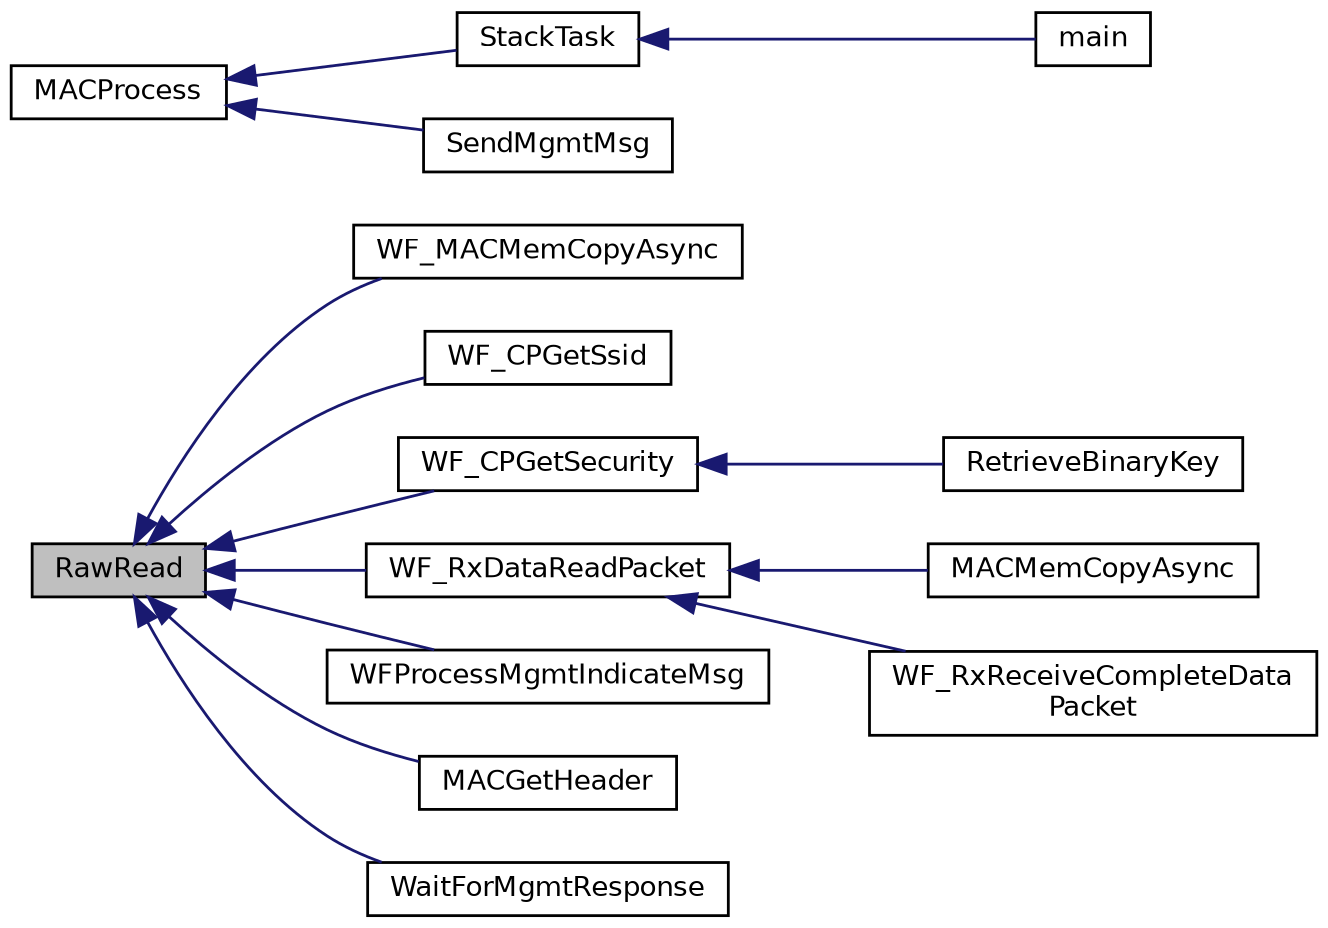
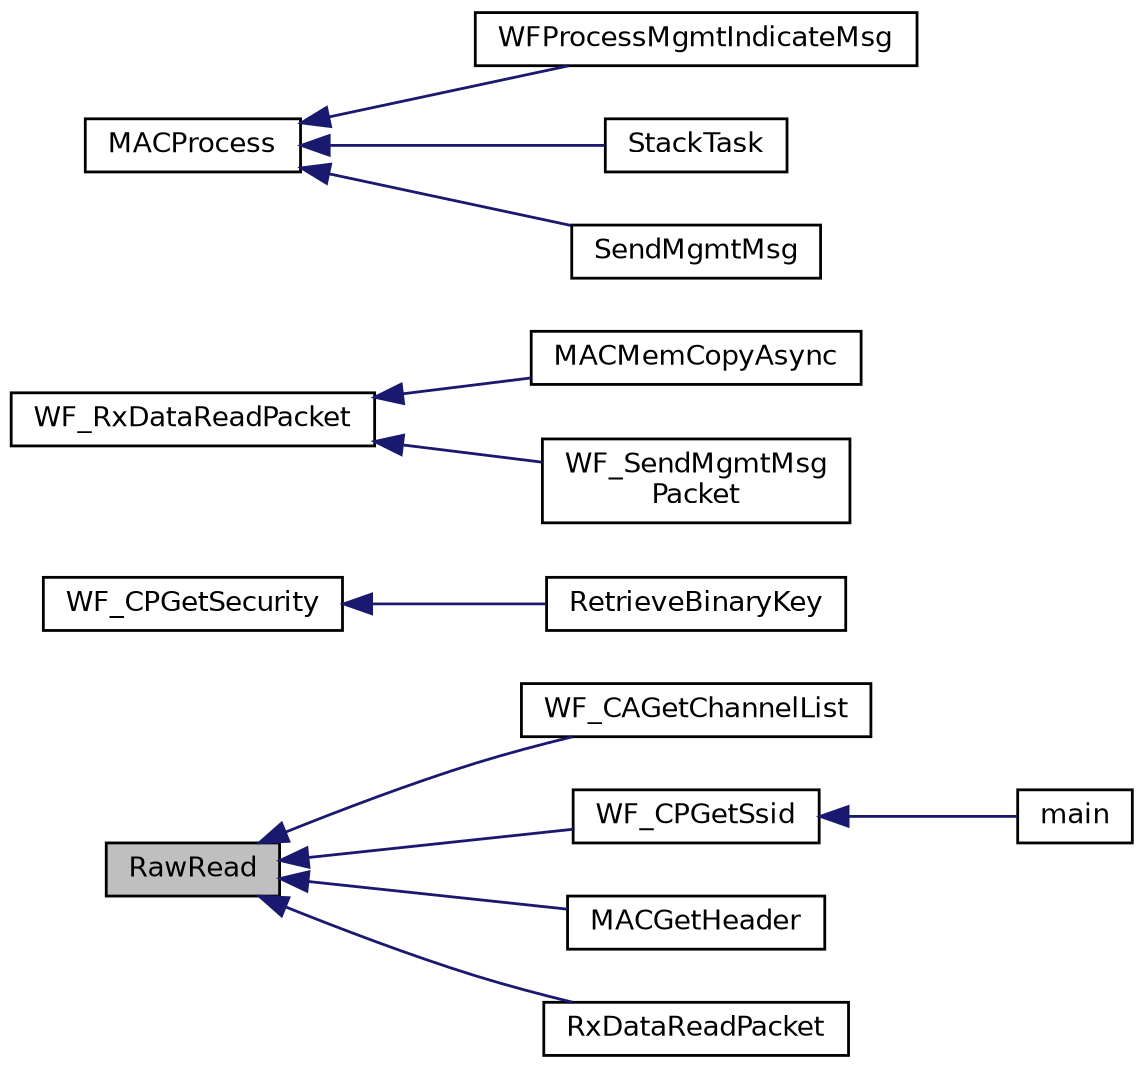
(852, 39) -> (933, 816)
(548, 252) -> (696, 710)
(333, 516) -> none
(300, 570) -> none
(333, 625) -> (449, 91)
(1093, 693) -> (696, 481)
(548, 889) -> (696, 1029)
